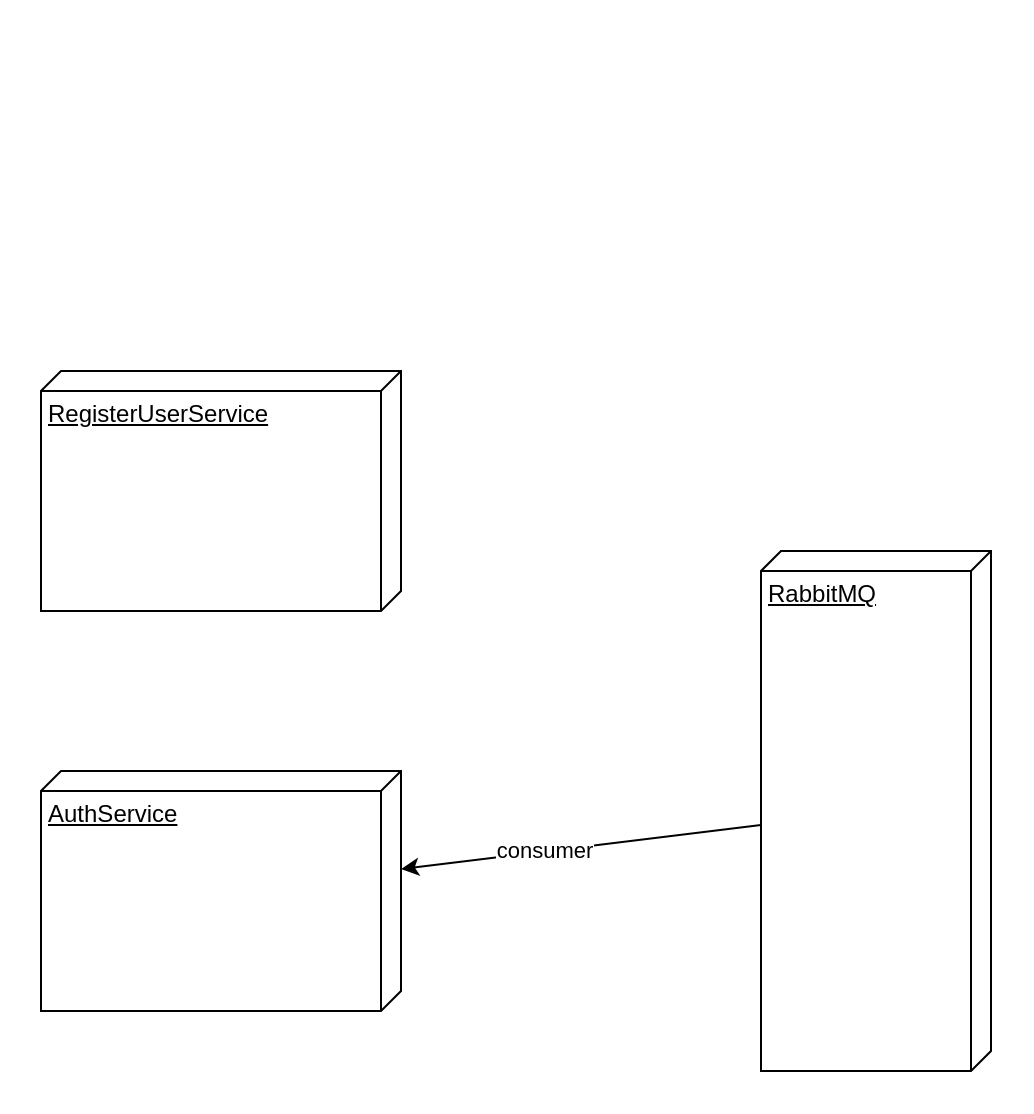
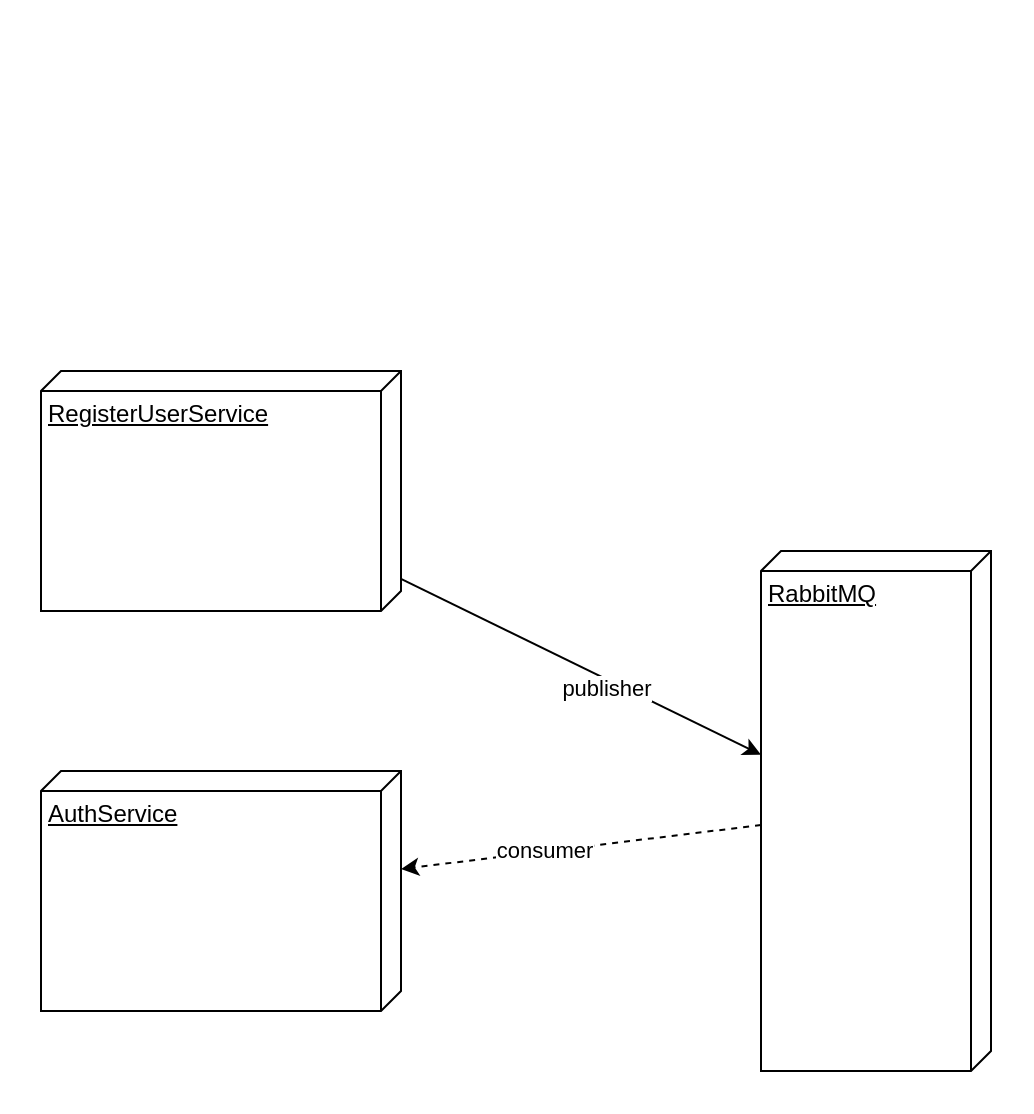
none -> (522, 638)
(699, 833) -> (699, 833)
